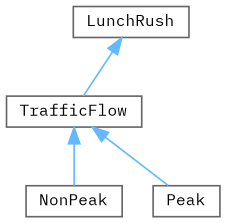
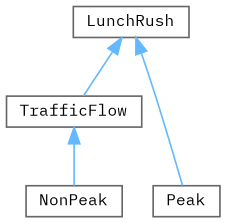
(137, 161) -> (163, 119)
